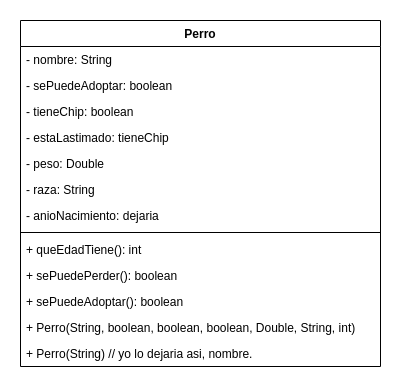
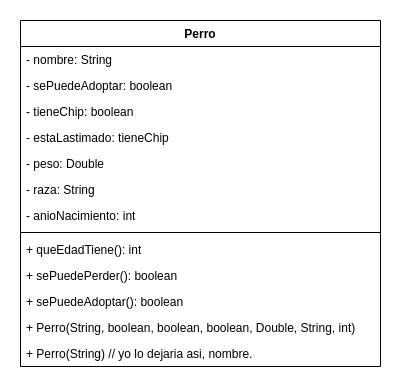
(99, 216) -> (86, 216)
